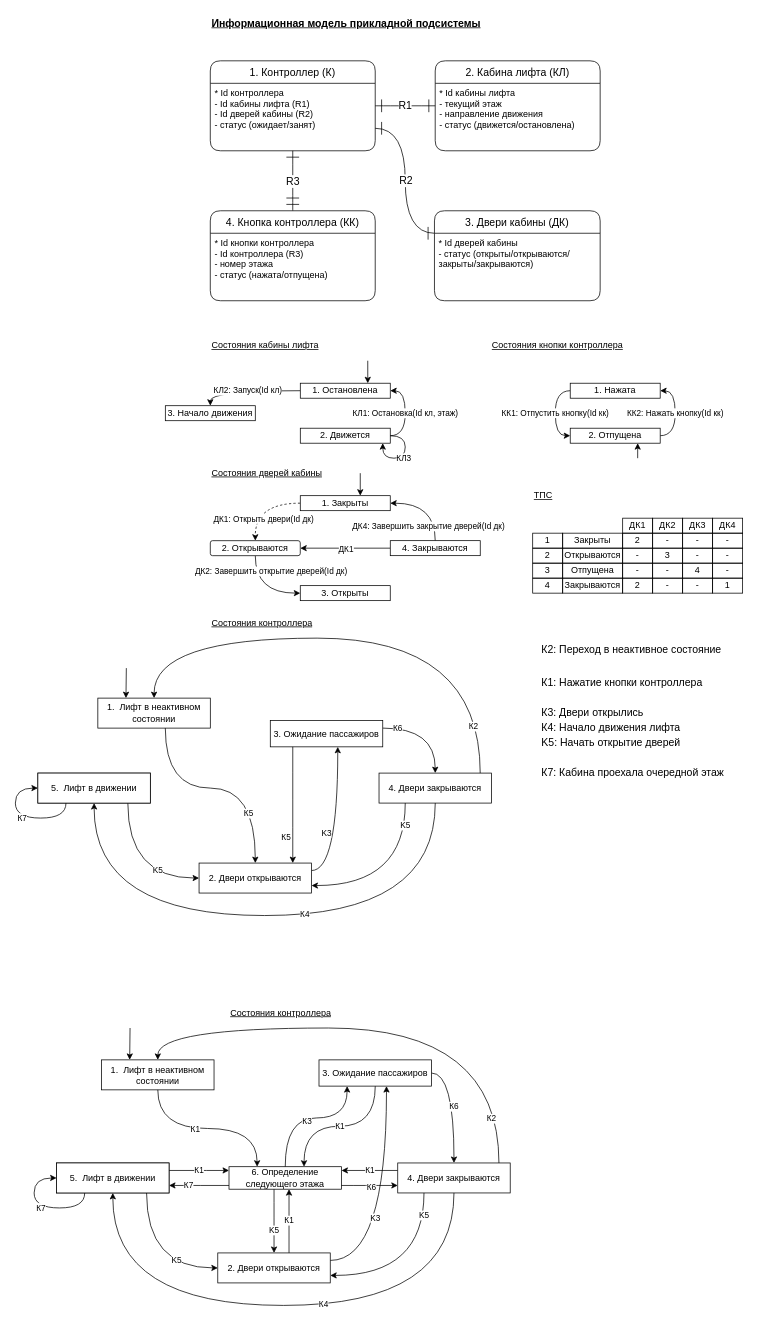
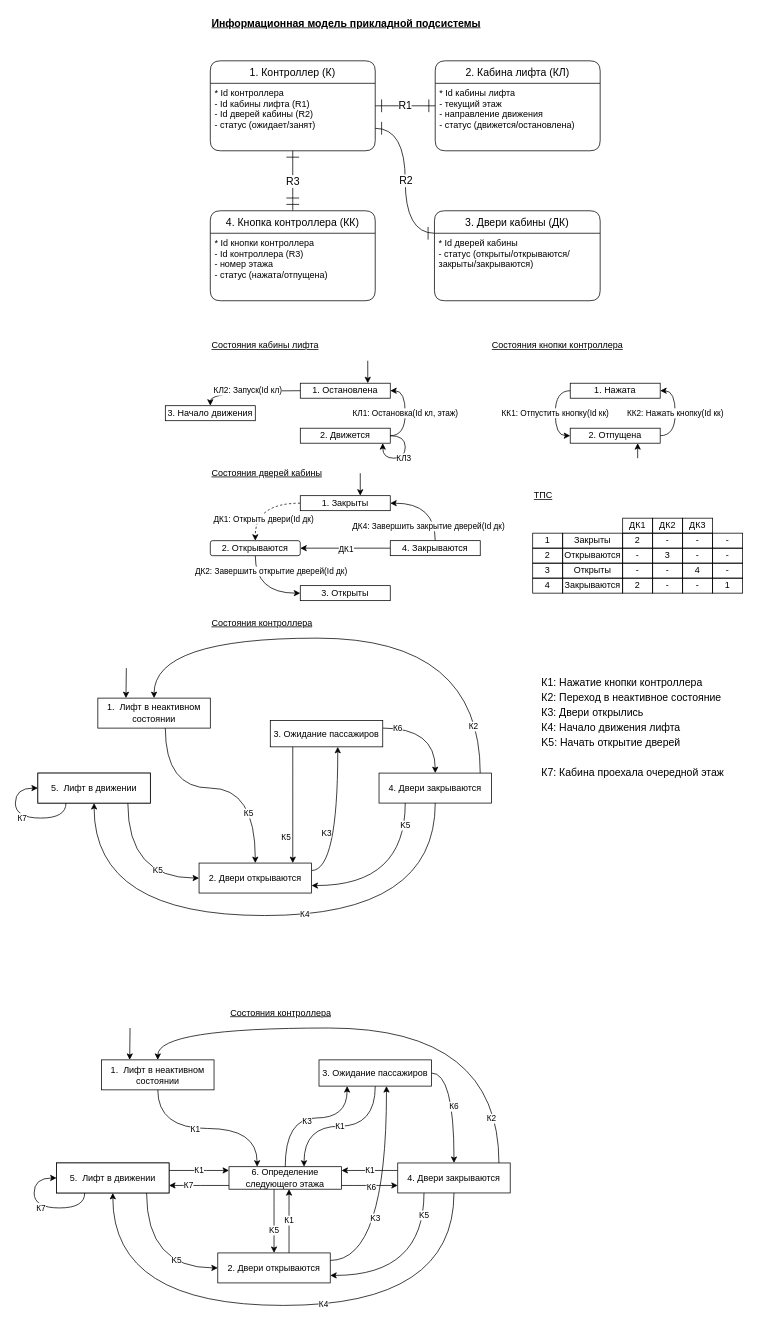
(728, 525) -> none
(593, 570) -> (593, 570)
(645, 649) -> (645, 698)
